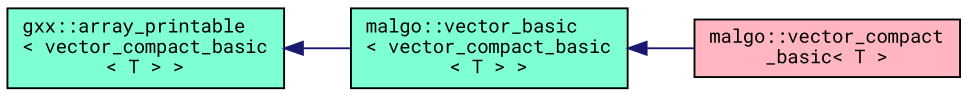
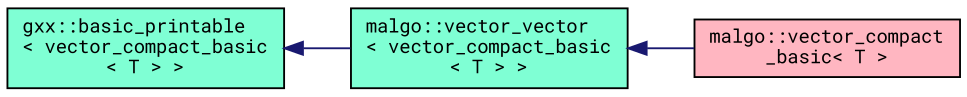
(146, 48) -> (146, 48)
(489, 48) -> (489, 48)
